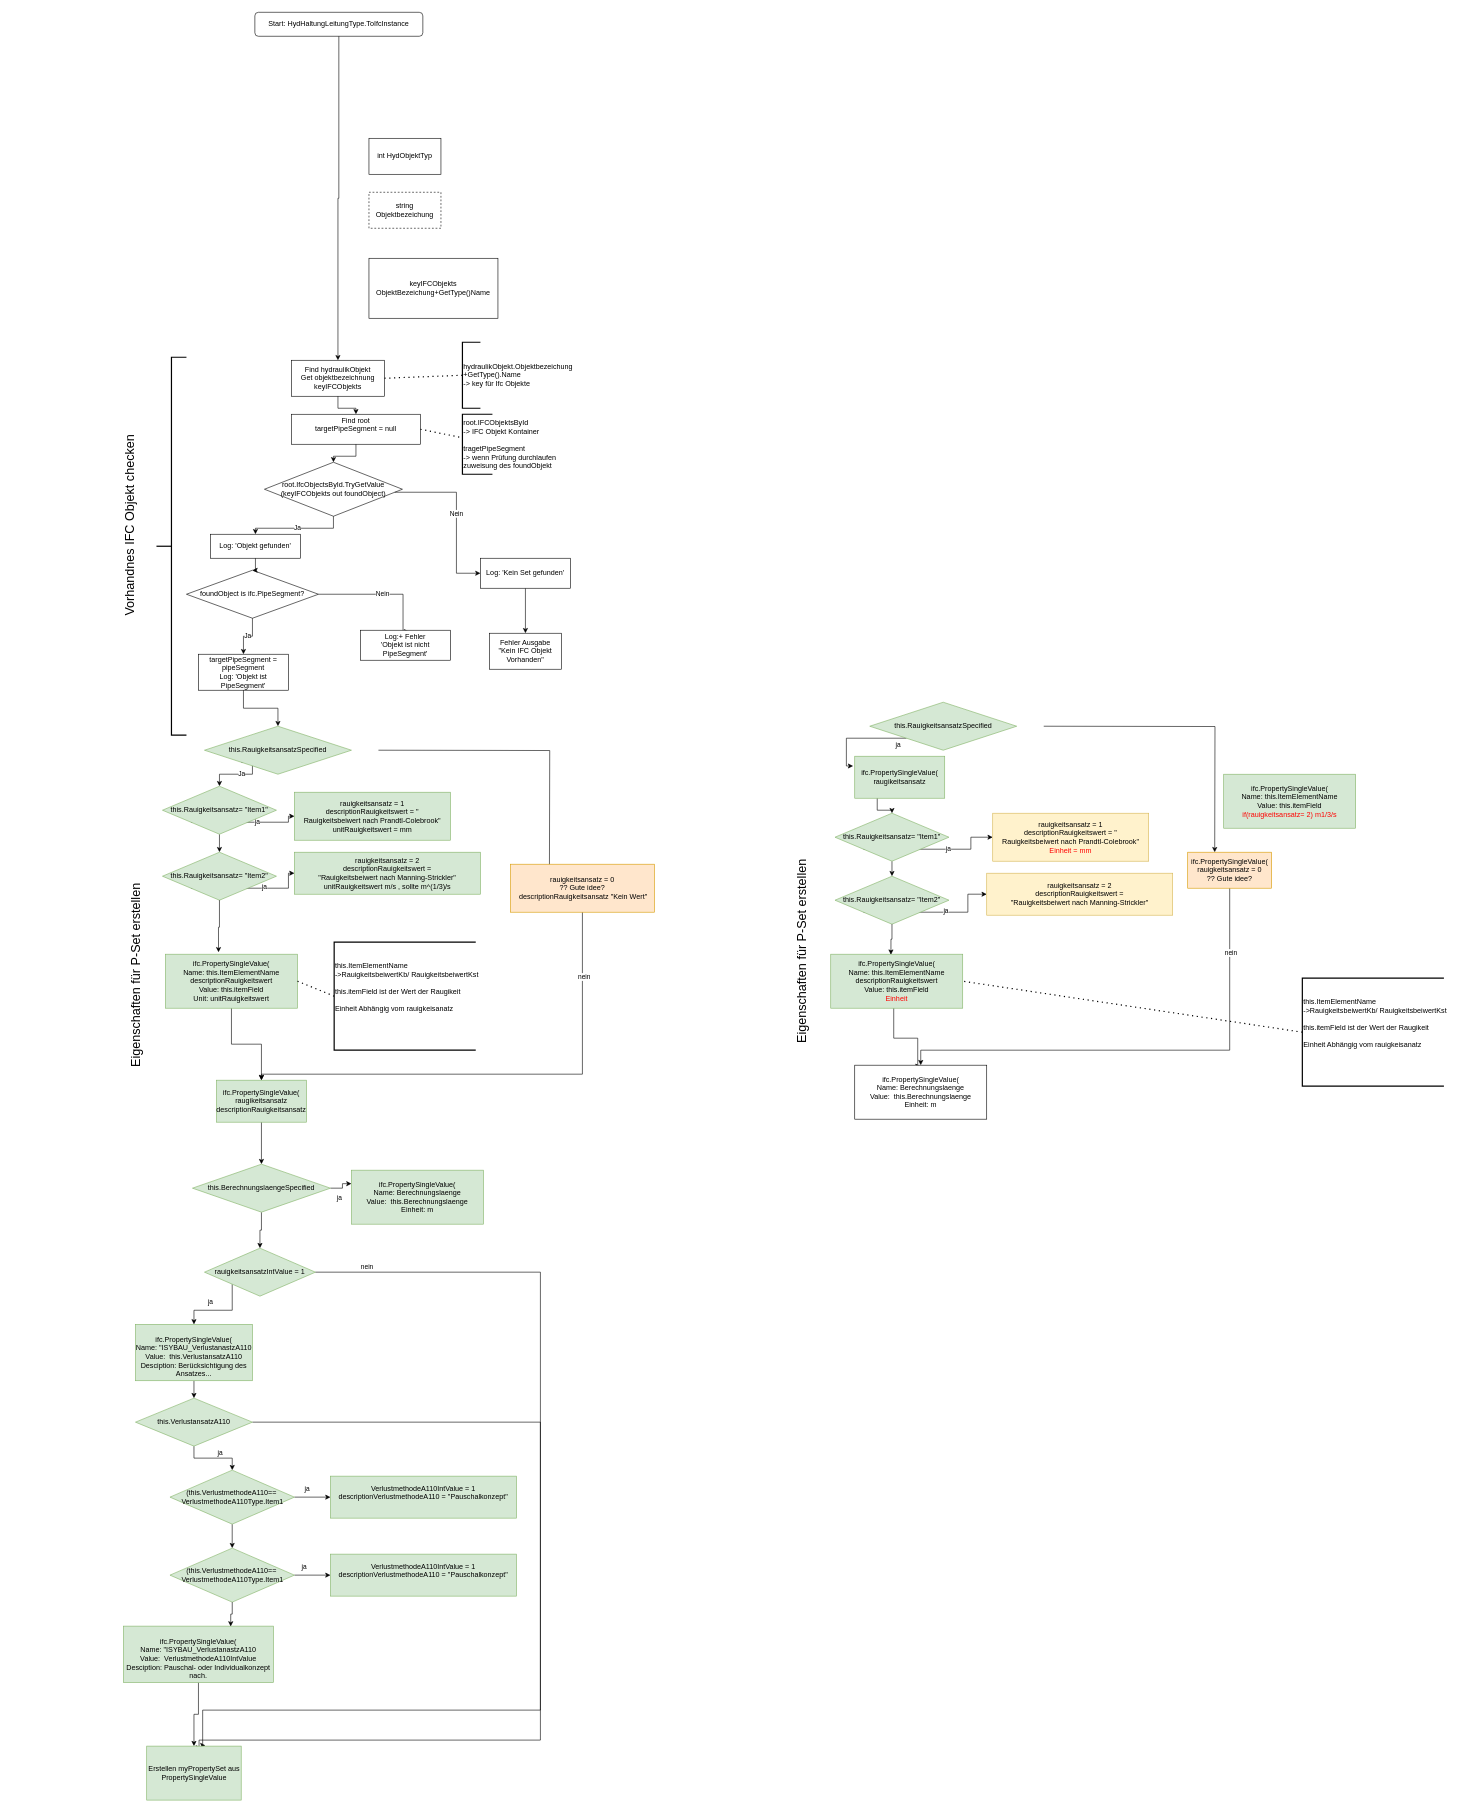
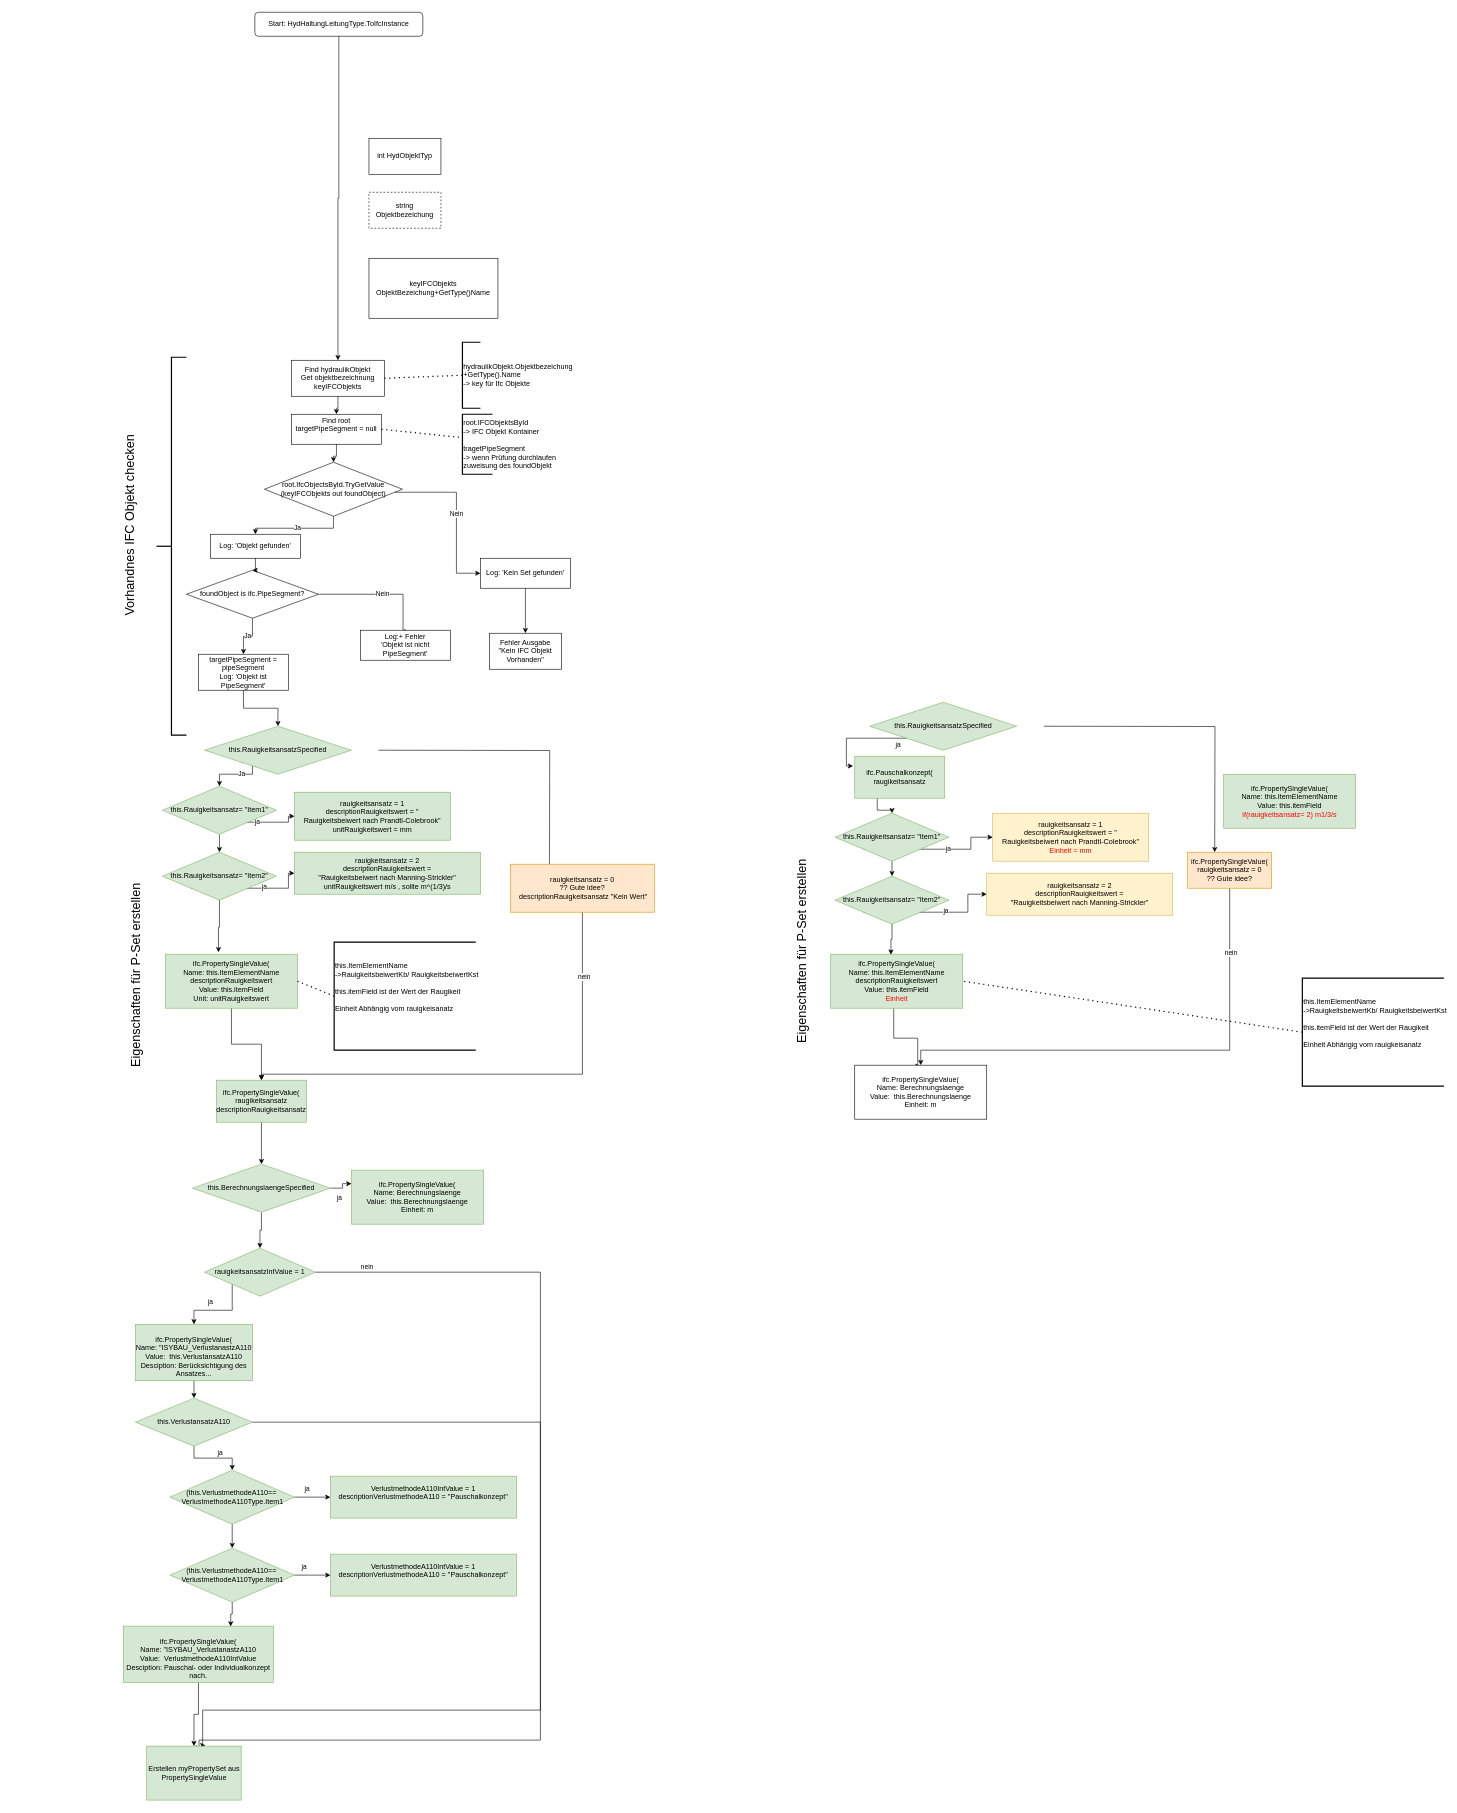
(356, 429) -> (336, 429)
(900, 777) -> (900, 777)
